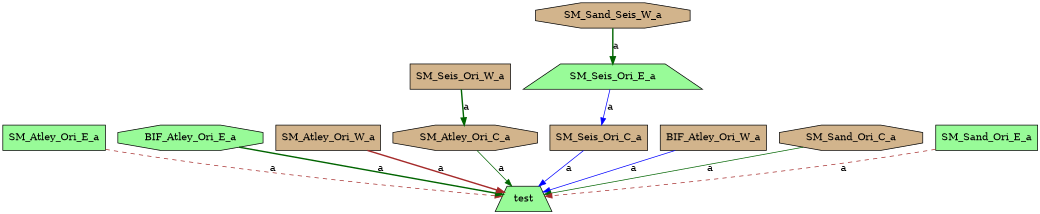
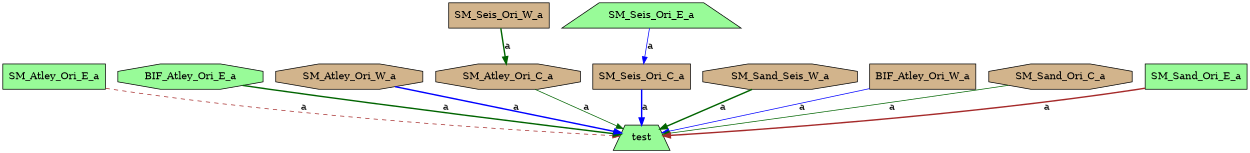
(613, 43) -> (709, 108)
(328, 138) -> (349, 77)
(564, 166) -> (642, 104)
(432, 170) -> (505, 109)
(744, 176) -> (908, 117)
